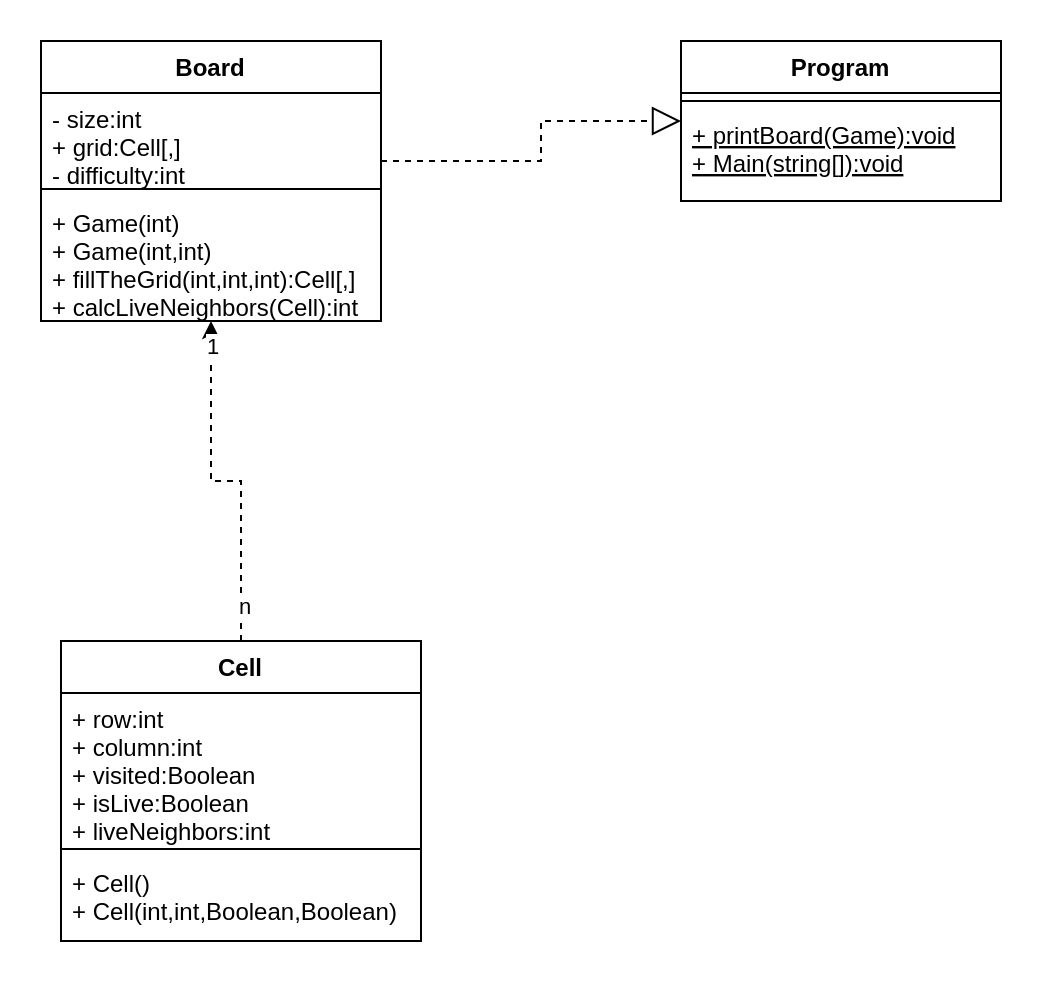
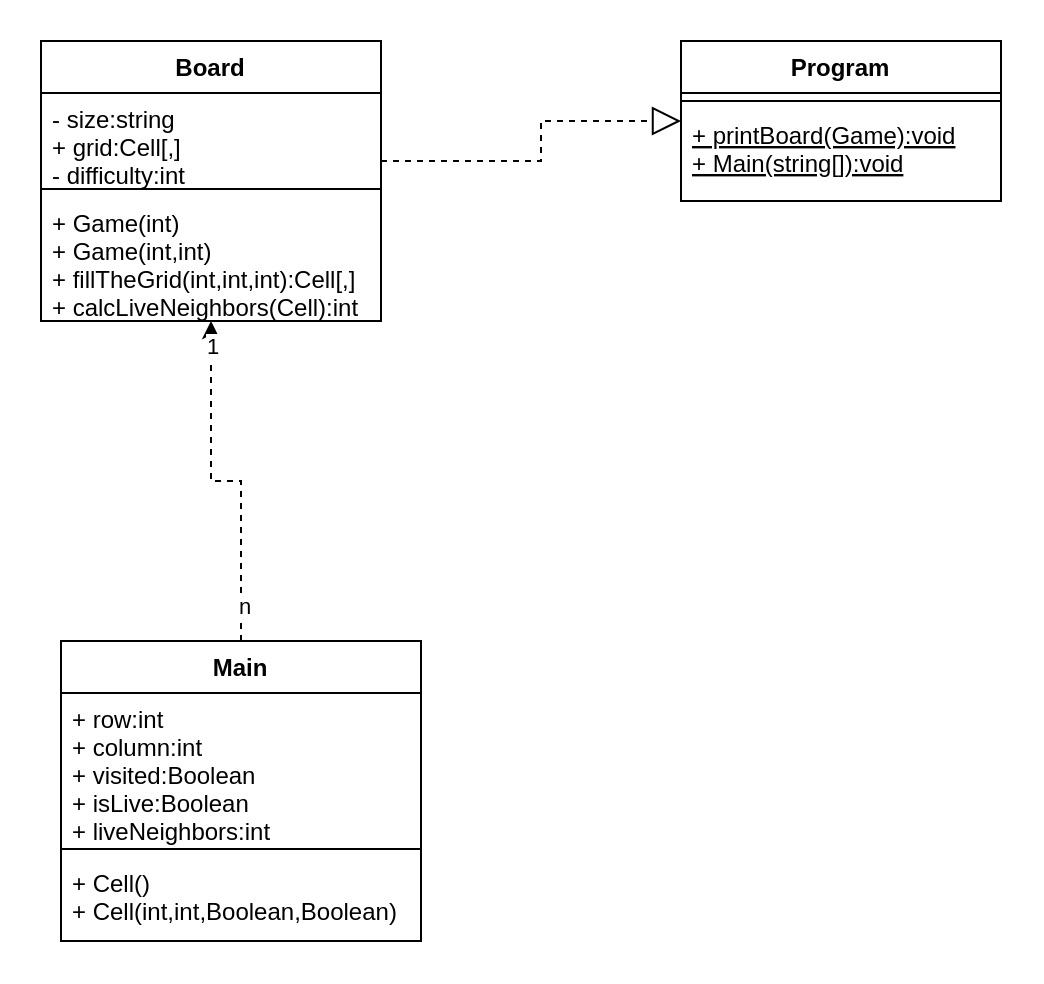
(107, 120) -> (127, 120)
(240, 668) -> (240, 668)
